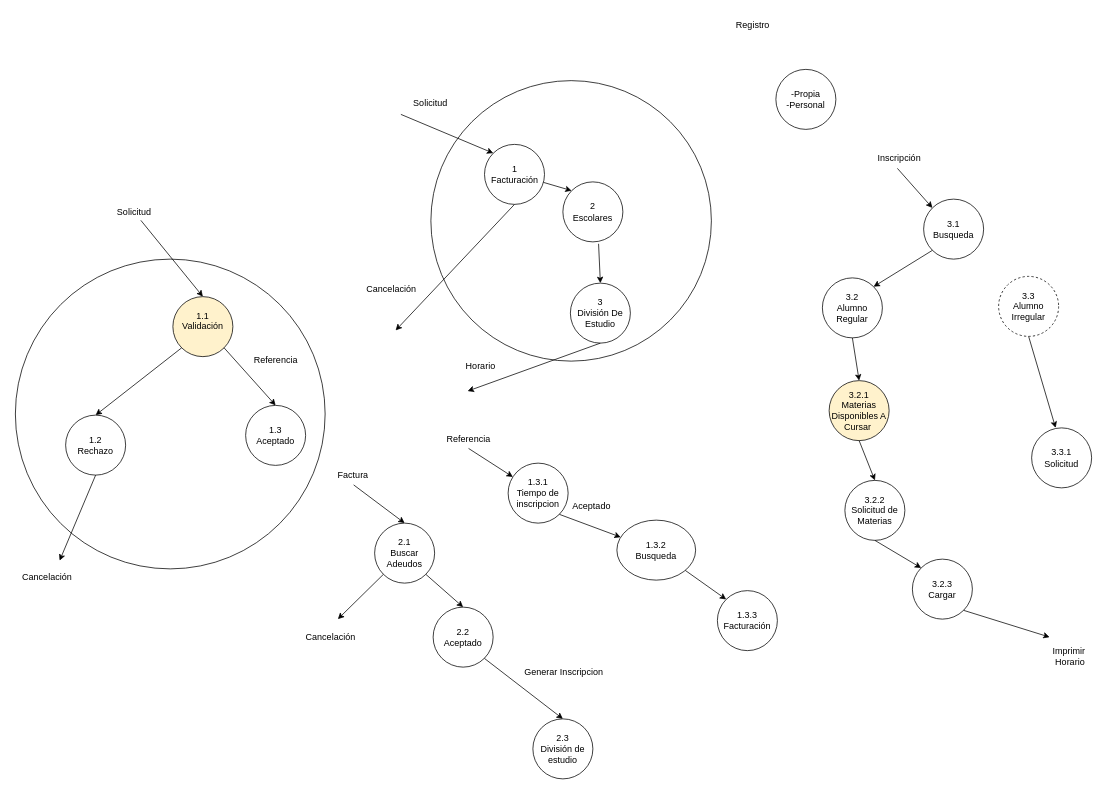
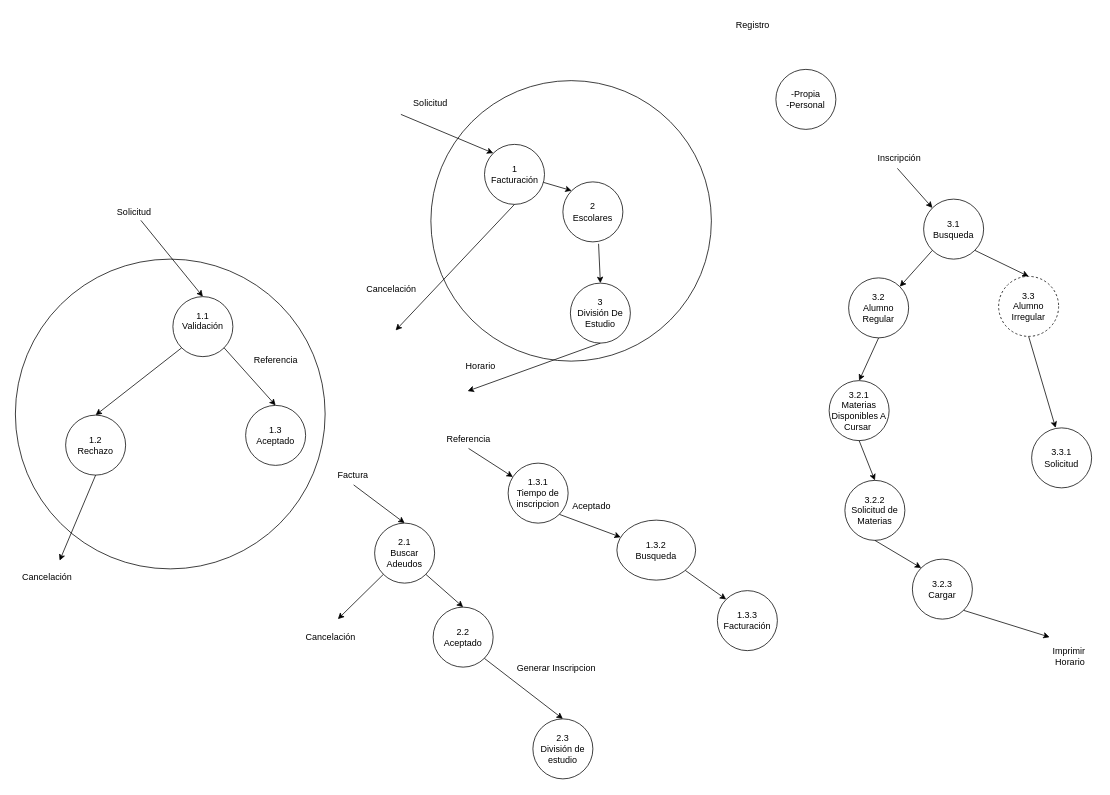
none -> (1000, 262)
(852, 308) -> (879, 308)
(203, 327) -> (203, 327)
(859, 411) -> (859, 411)
(564, 672) -> (556, 669)
